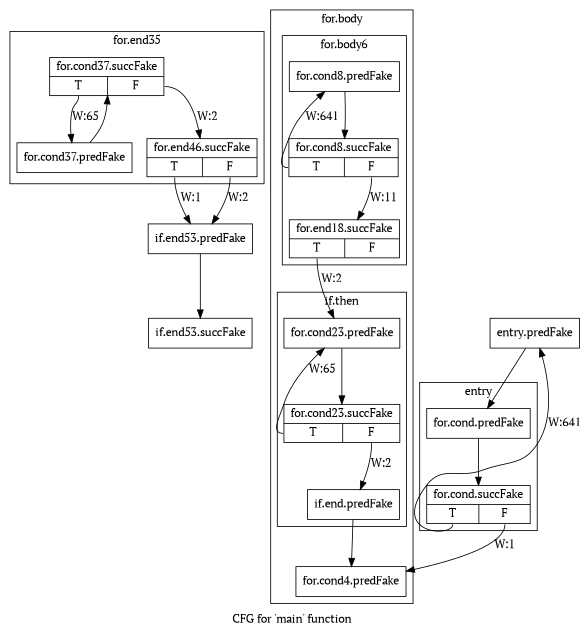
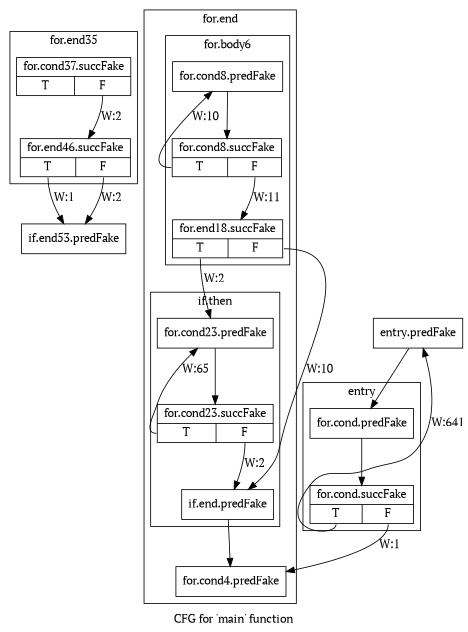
(342, 19) -> (220, 19)
(322, 117) -> (206, 117)
(74, 158) -> none
(200, 333) -> none
none -> (308, 358)
